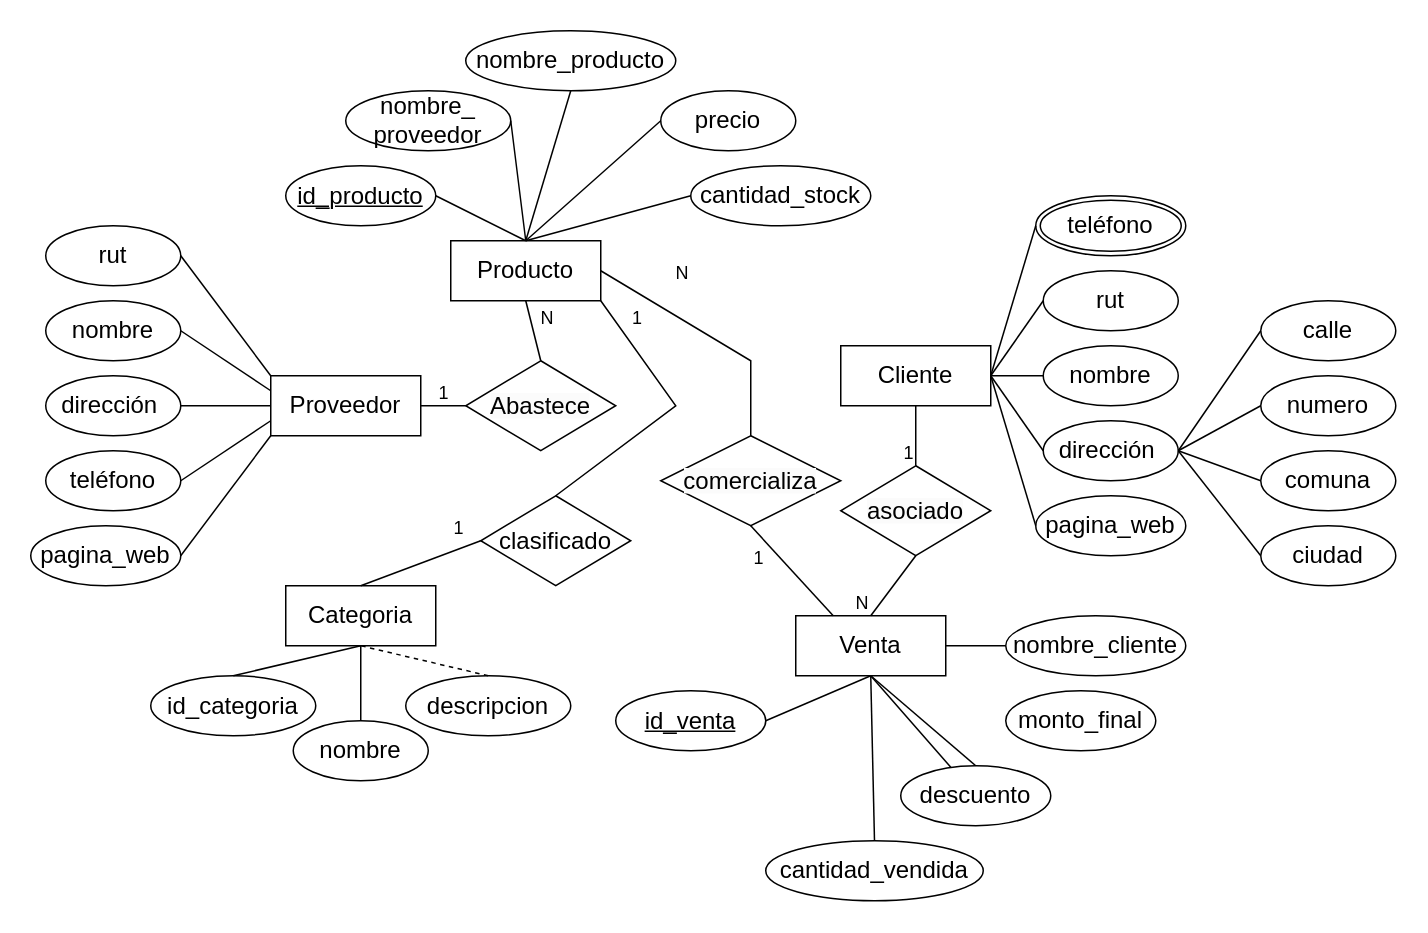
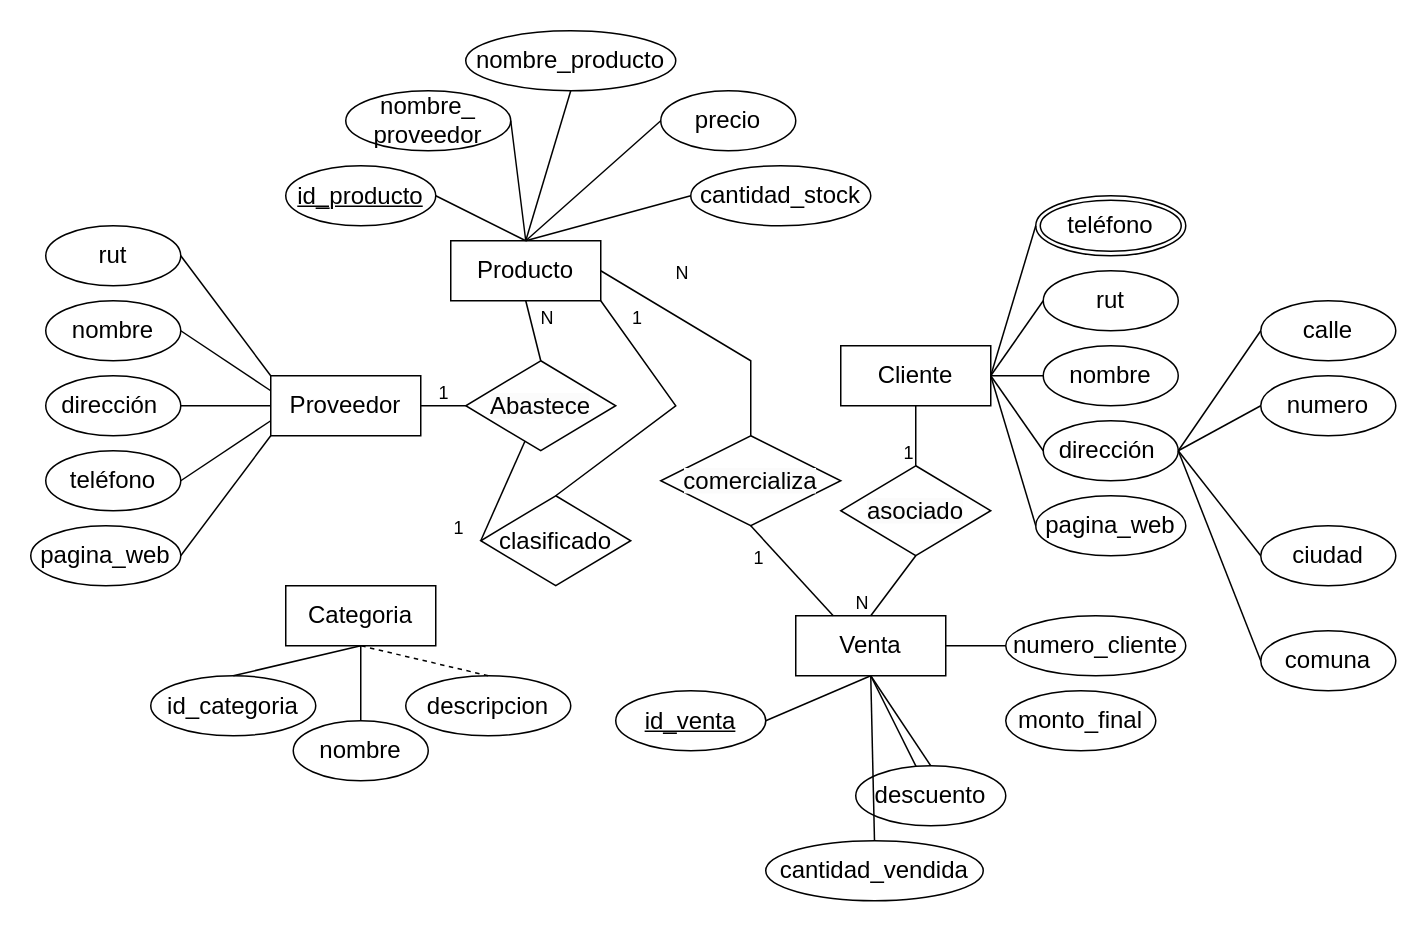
(1328, 481) -> (1328, 661)
(421, 563) -> (503, 491)
(1096, 646) -> (1096, 646)
(976, 796) -> (931, 796)
